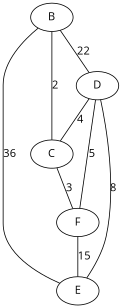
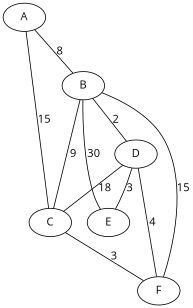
none -> (24, 17)
(84, 51) -> (116, 120)
(55, 86) -> (74, 154)
(81, 120) -> (105, 188)
(10, 154) -> (94, 154)
(92, 154) -> (153, 222)
(114, 188) -> (130, 188)
(78, 257) -> (174, 169)
